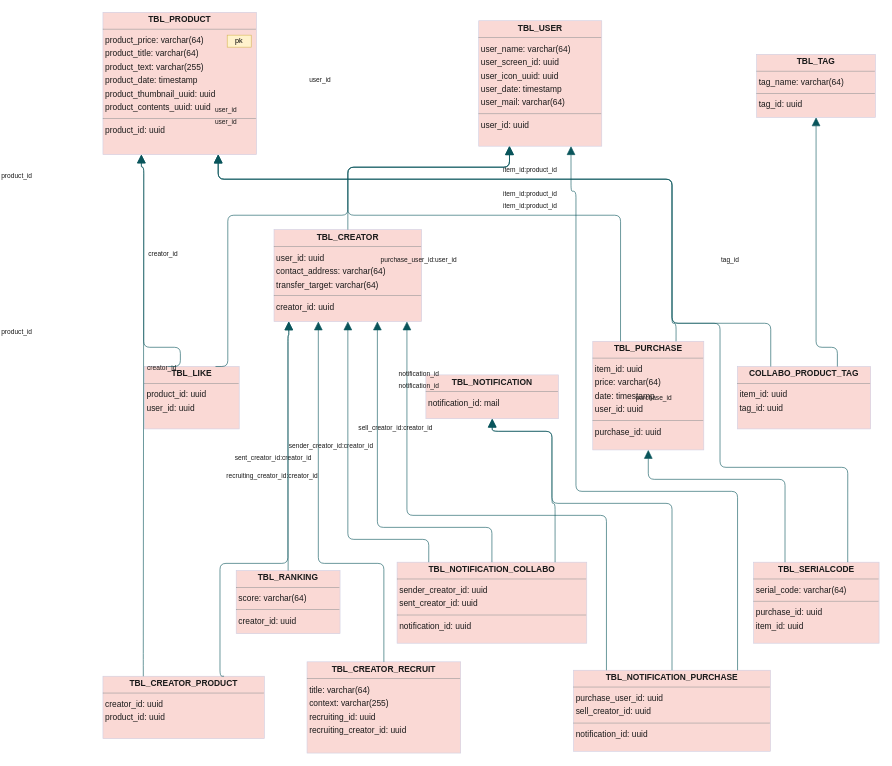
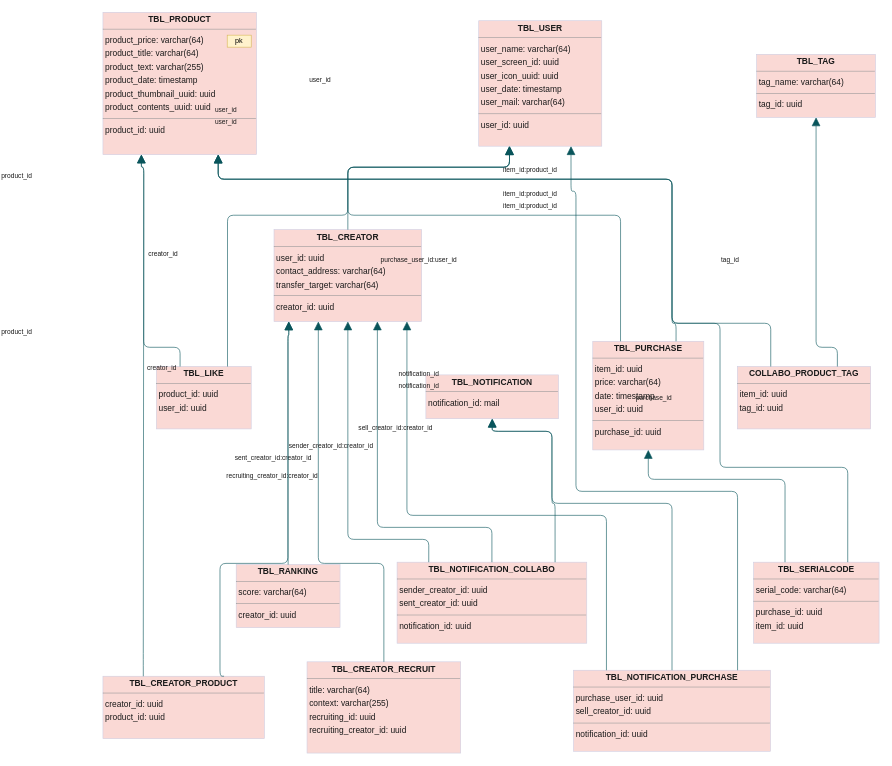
(192, 398) -> (204, 398)
(288, 602) -> (288, 596)
